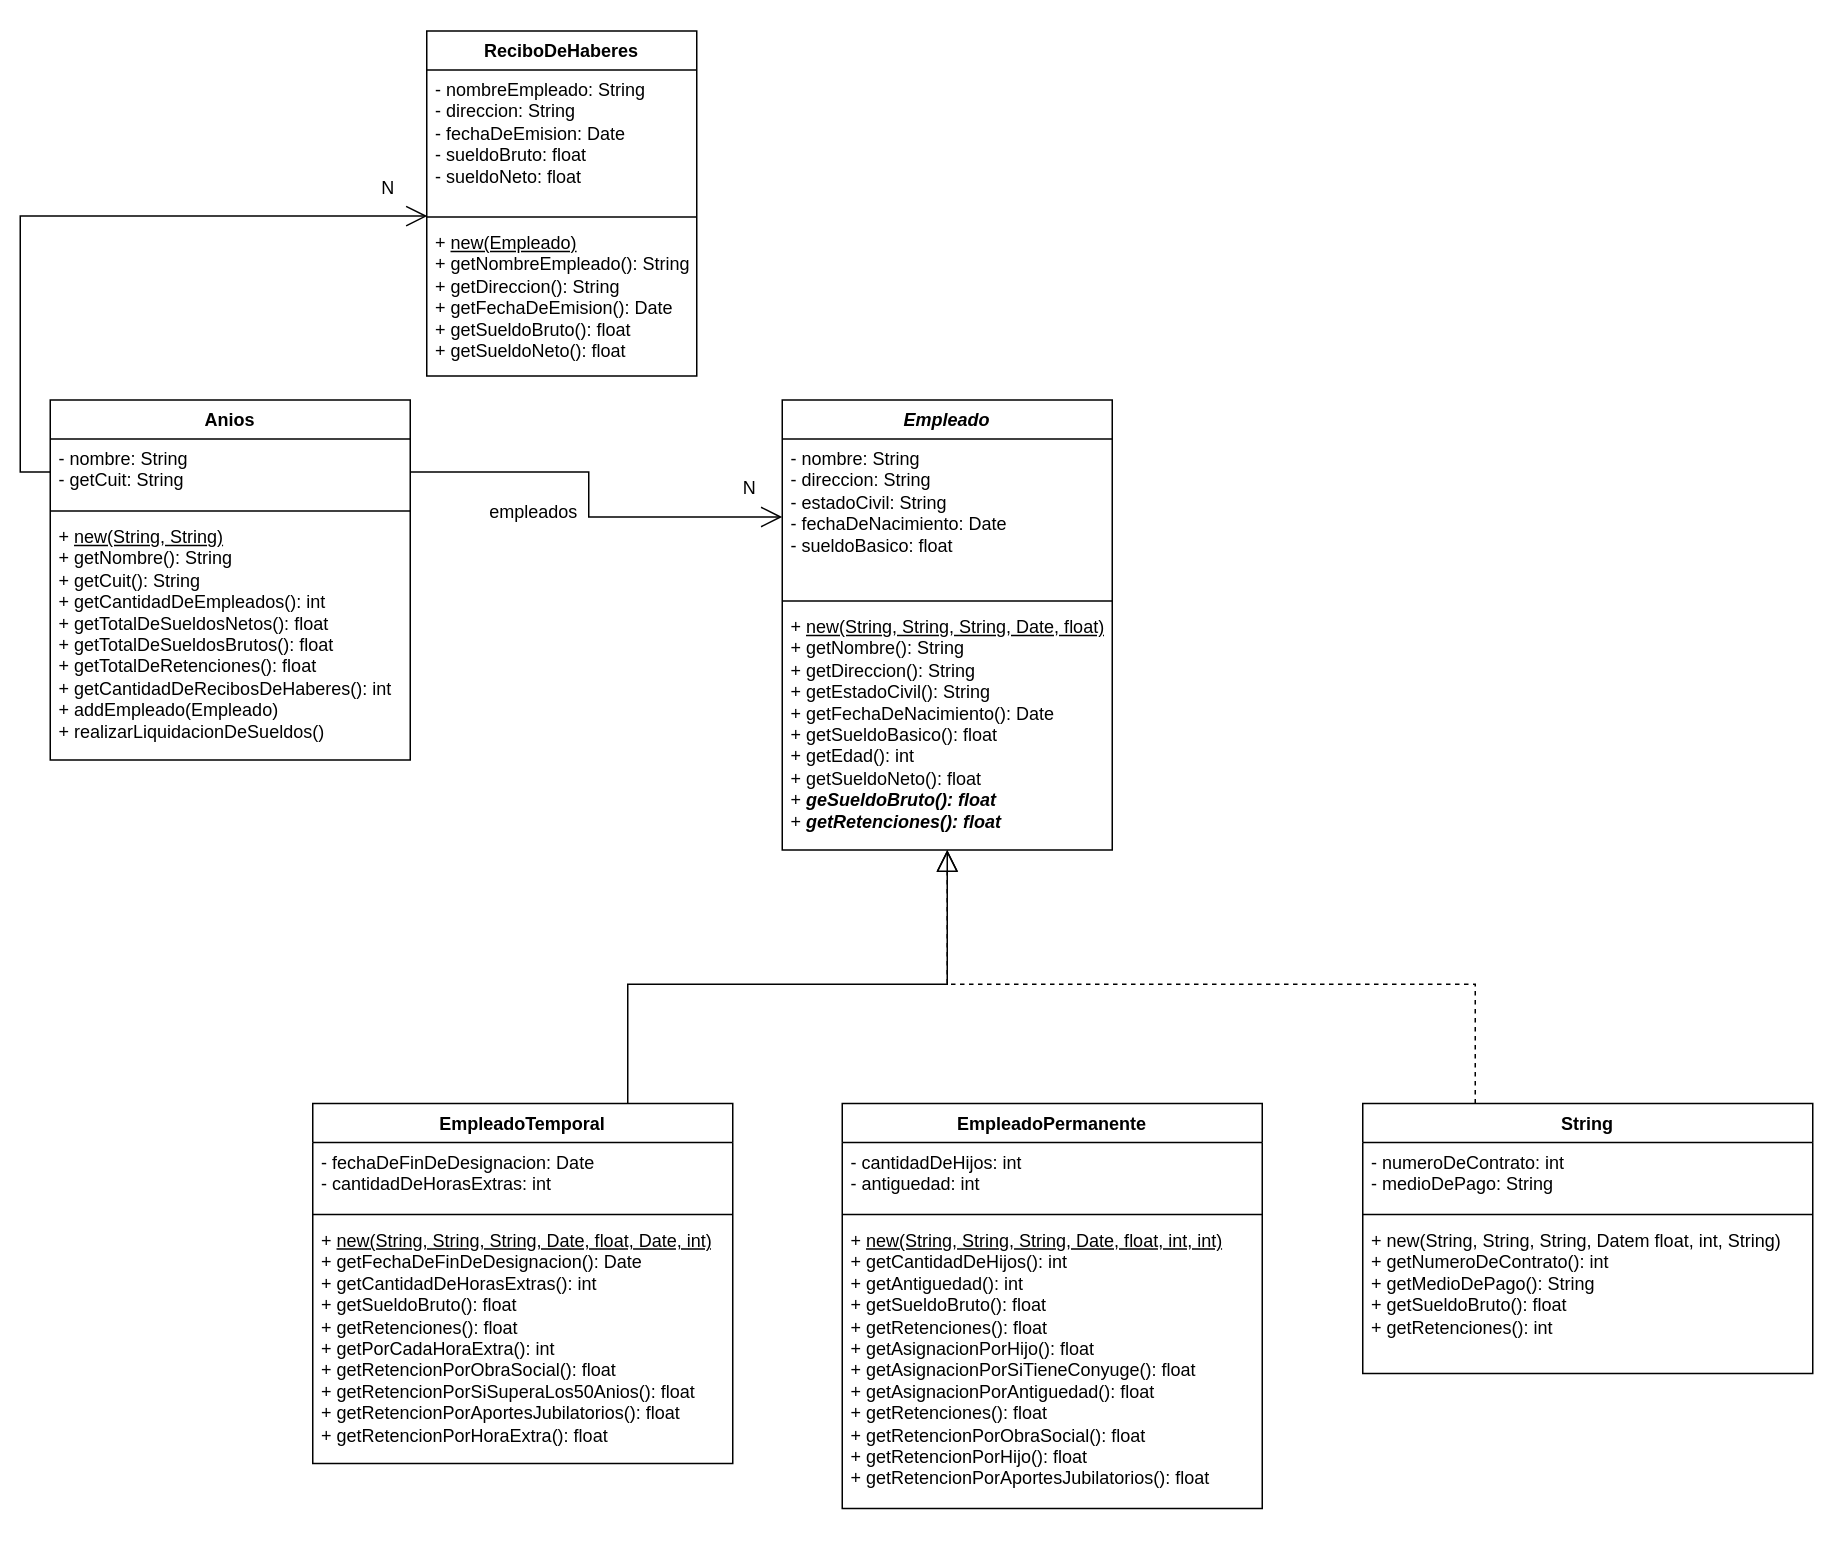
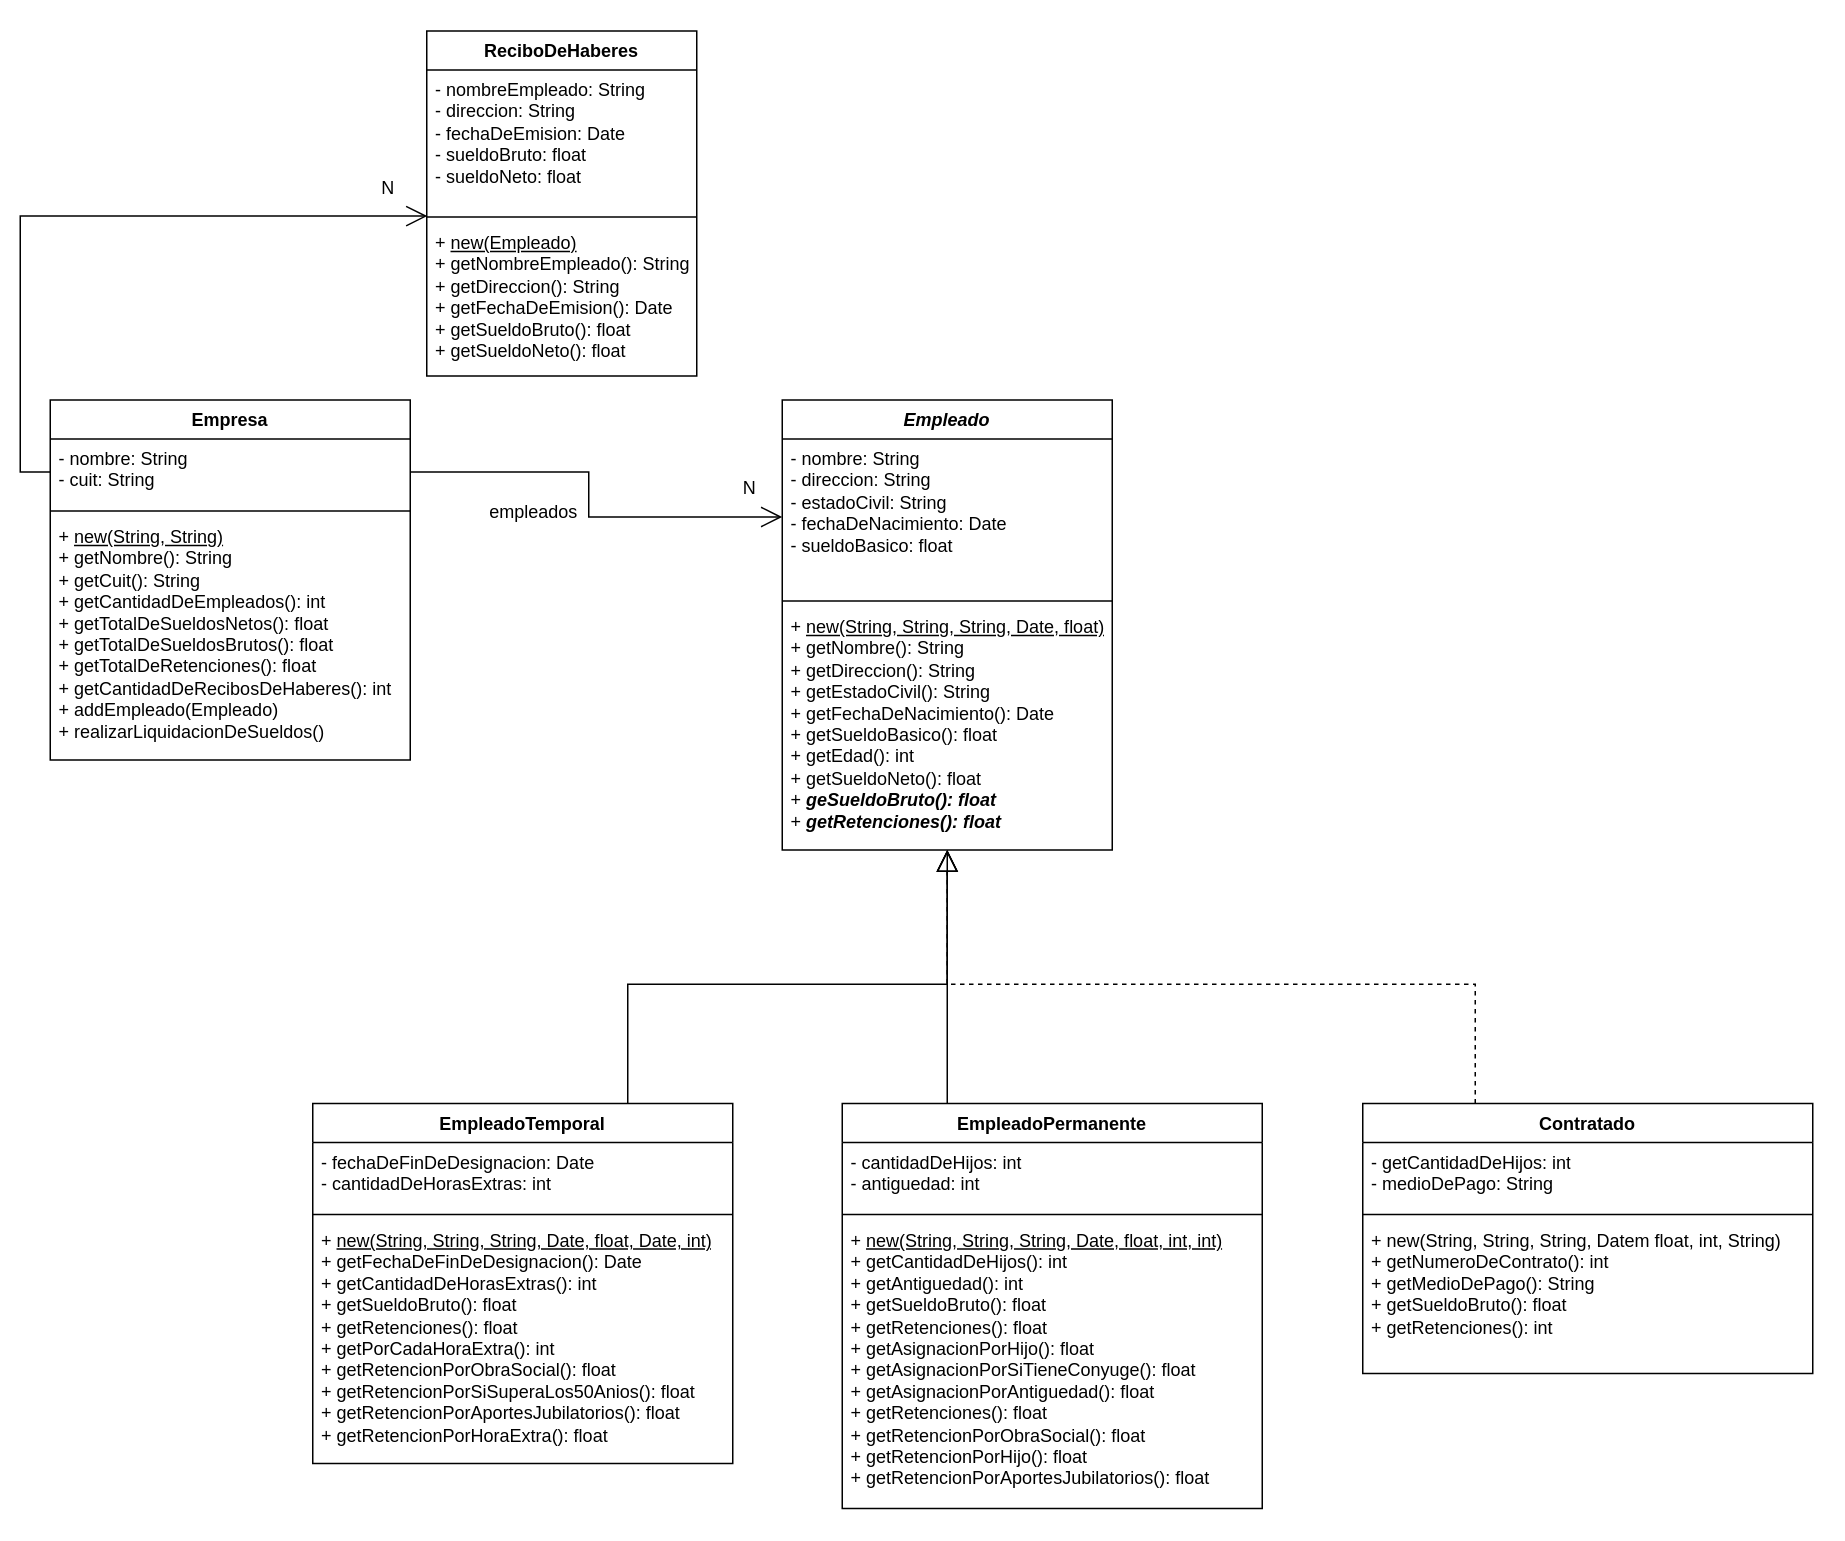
(230, 421) -> (230, 421)
(133, 471) -> (131, 471)
none -> (947, 1045)
(1588, 1125) -> (1588, 1125)
(1478, 1174) -> (1484, 1174)
